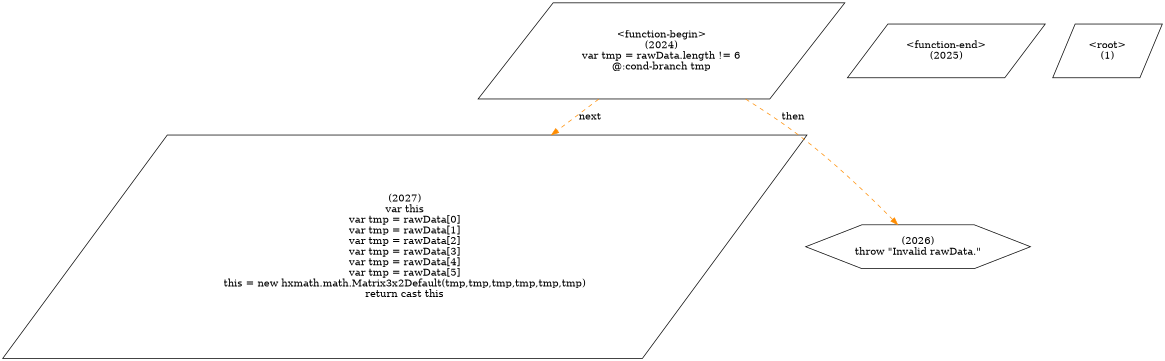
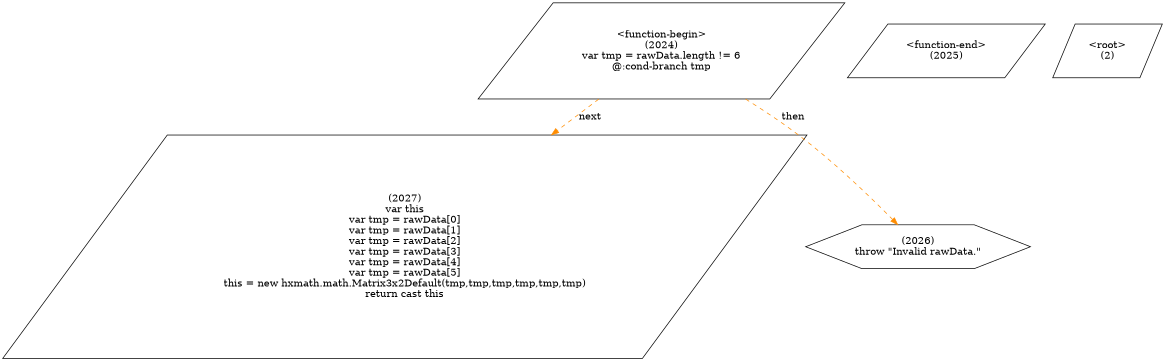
(1107, 51) -> (1107, 51)
